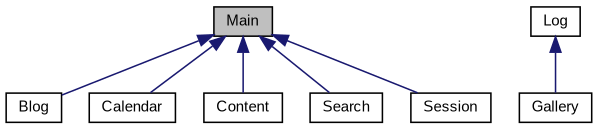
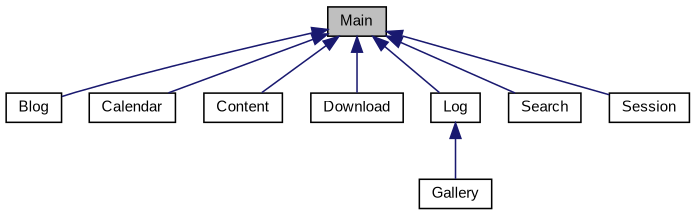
none -> (412, 70)
none -> (357, 108)
